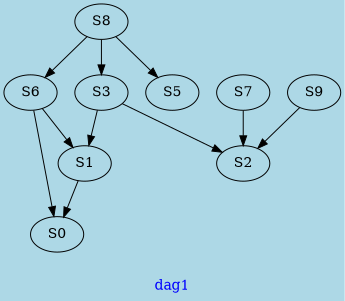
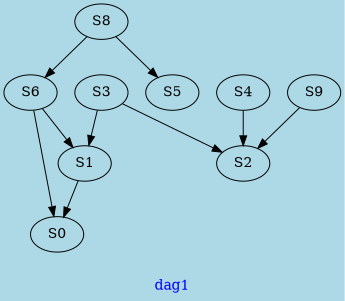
(101, 52) -> none
(243, 93) -> (243, 93)
